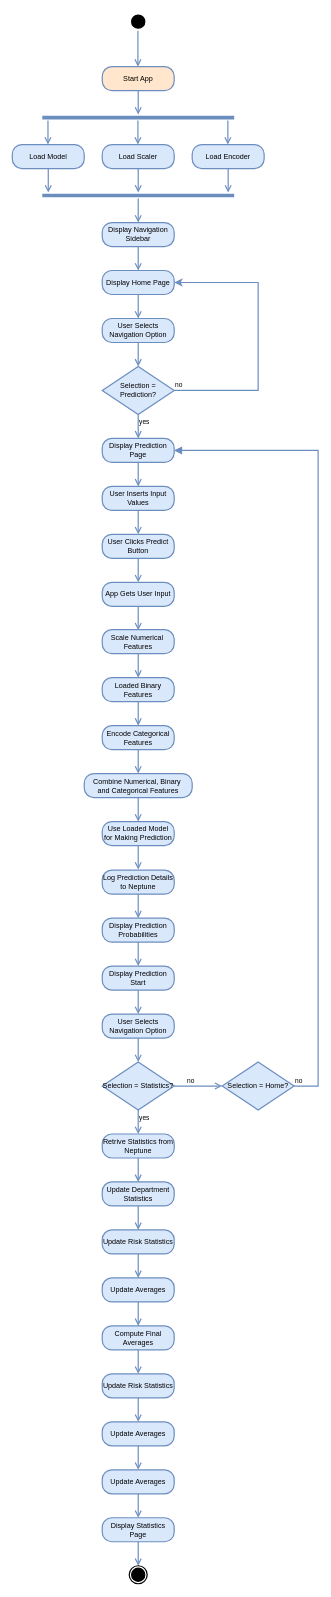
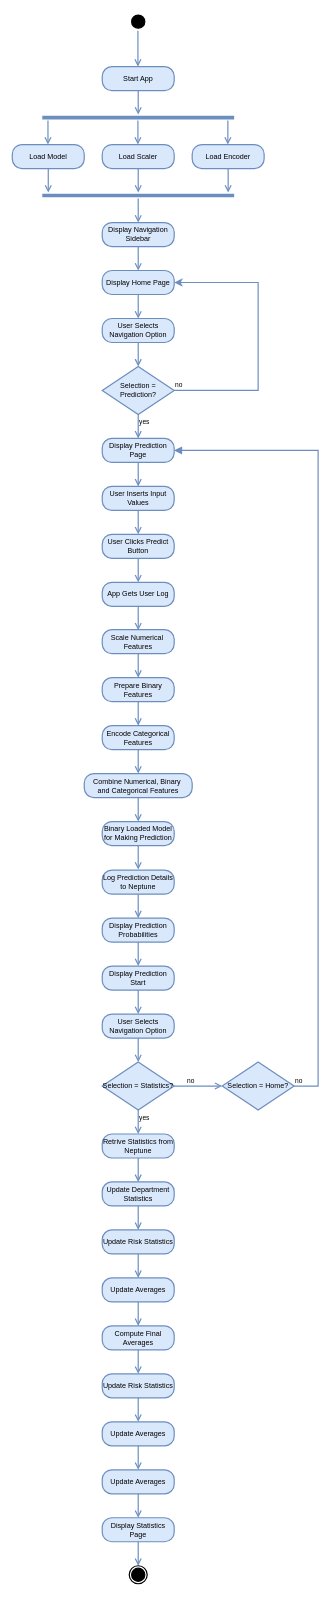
(138, 78) -> (138, 78)
(138, 594) -> (138, 594)
(138, 690) -> (138, 690)
(138, 834) -> (138, 834)
